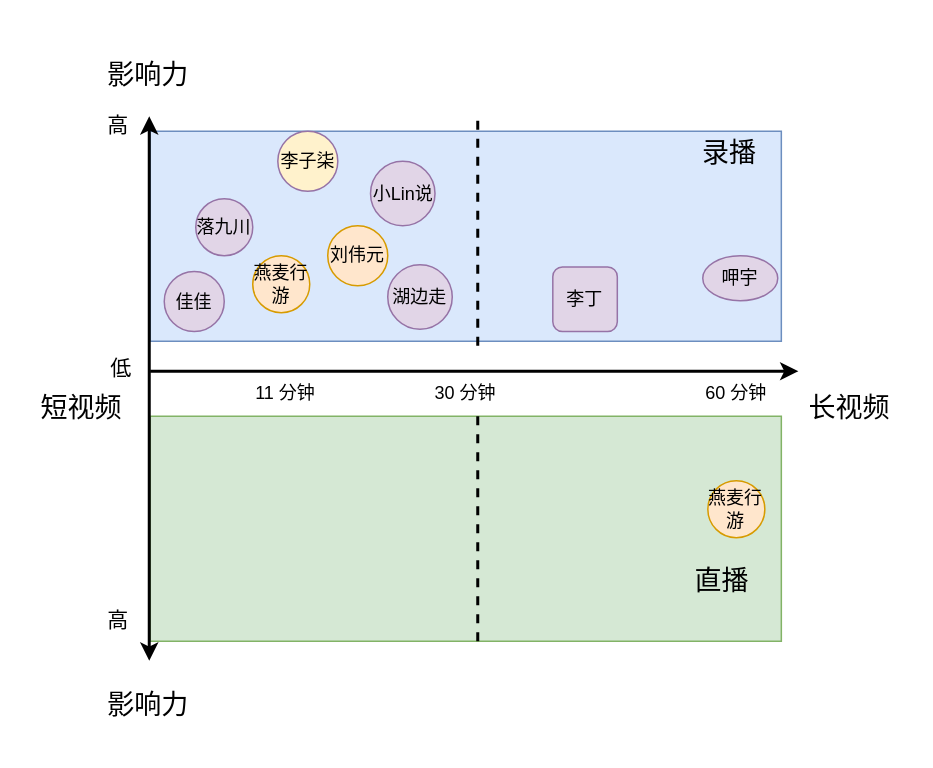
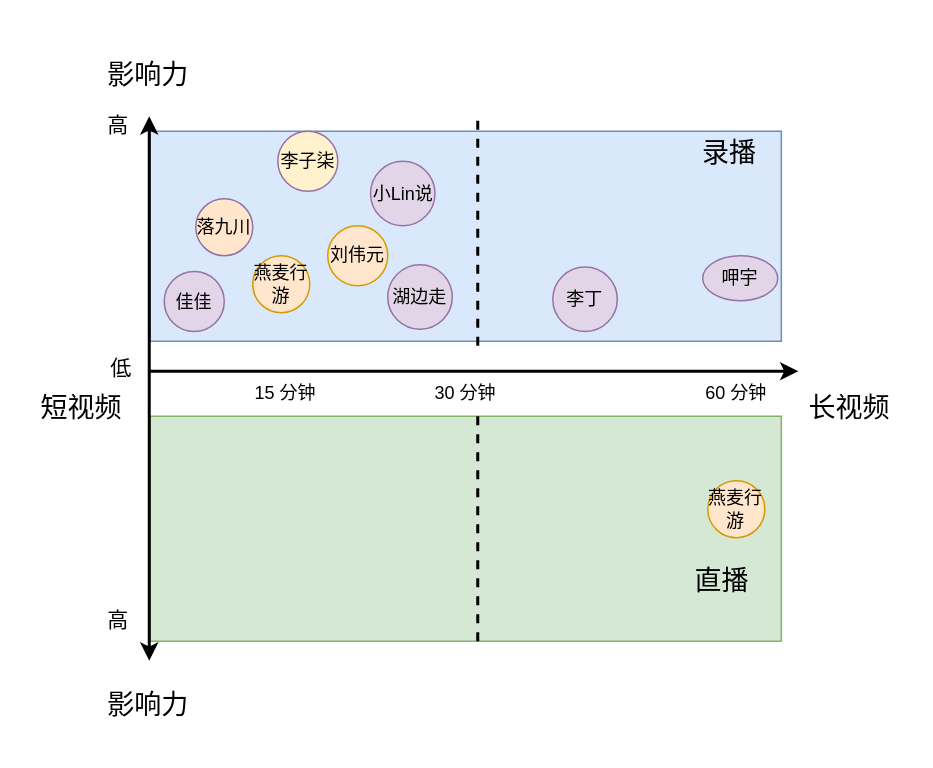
(224, 227) -> (224, 227)
(585, 299) -> (585, 299)
(286, 394) -> (286, 394)
